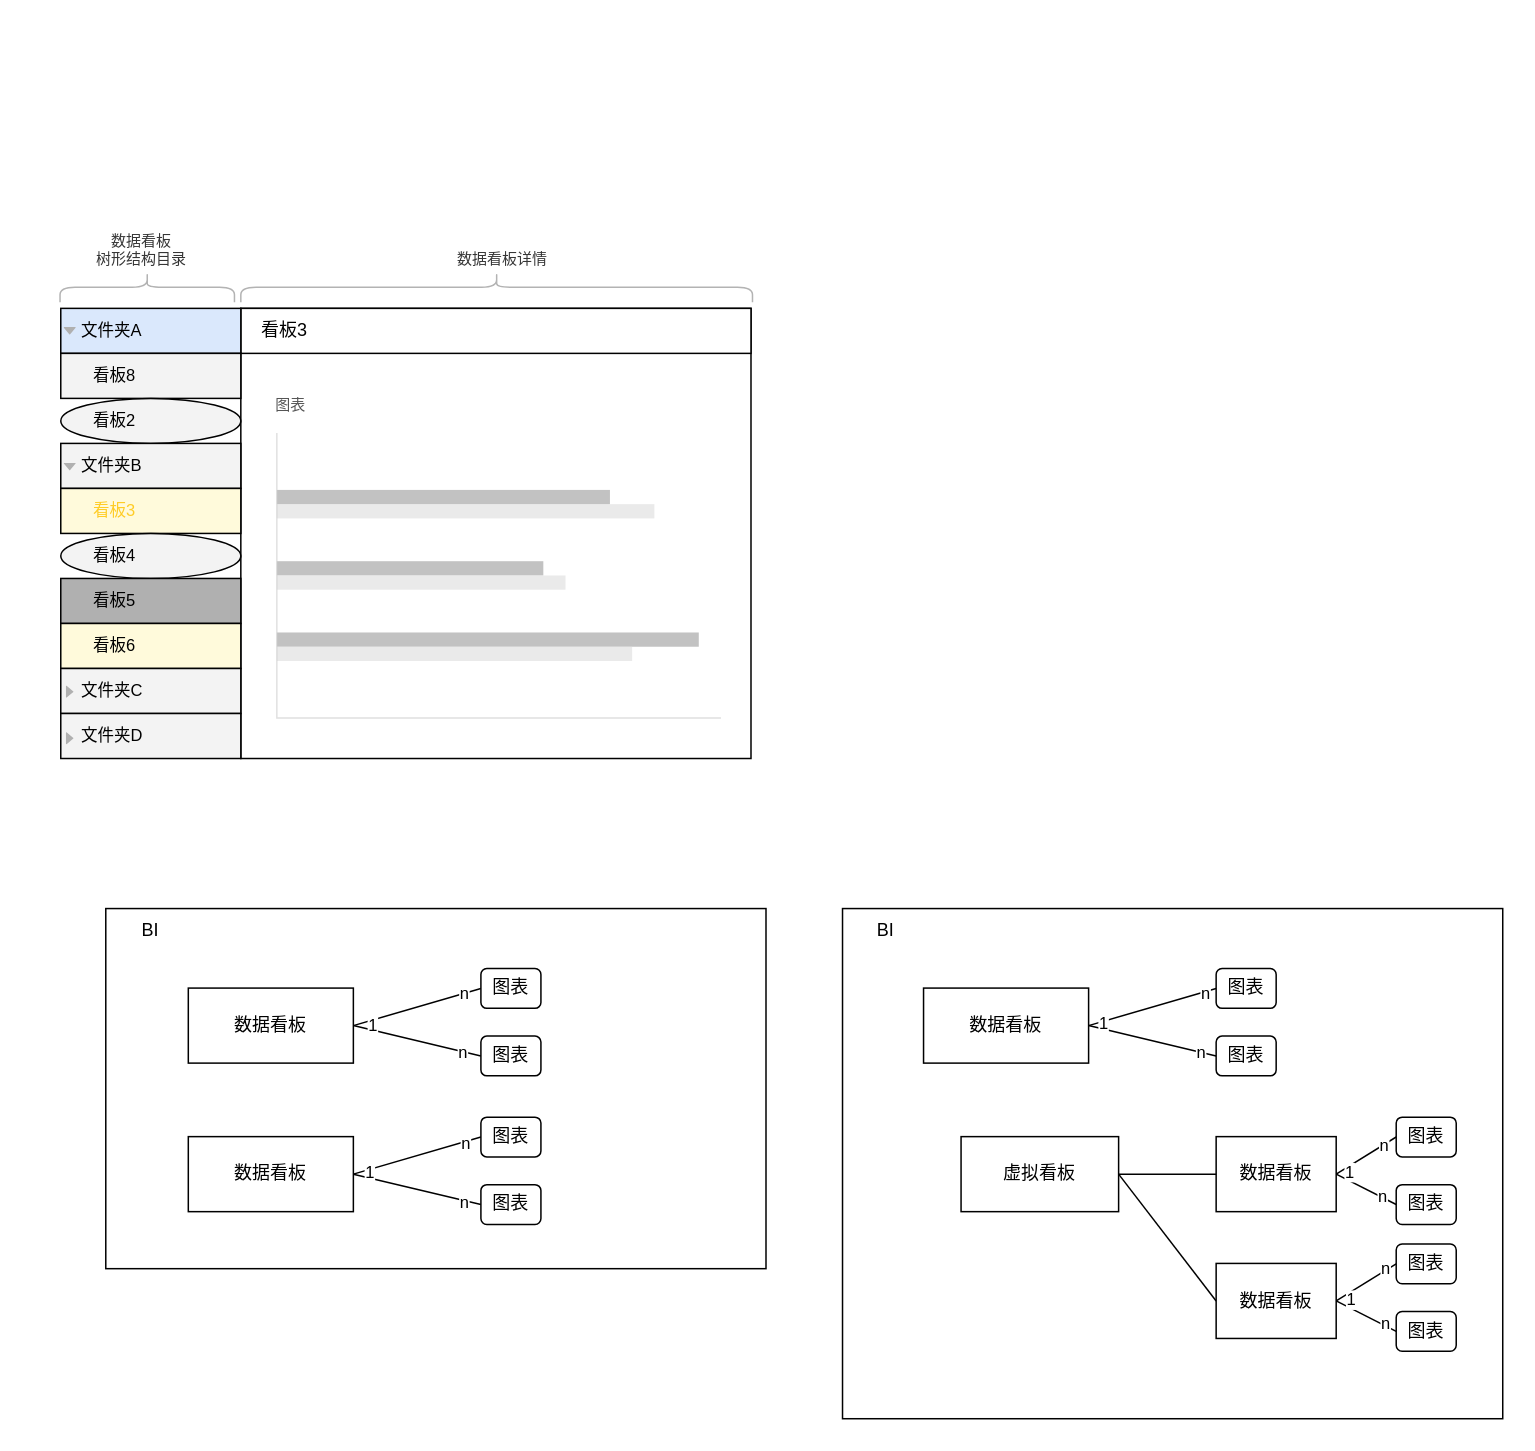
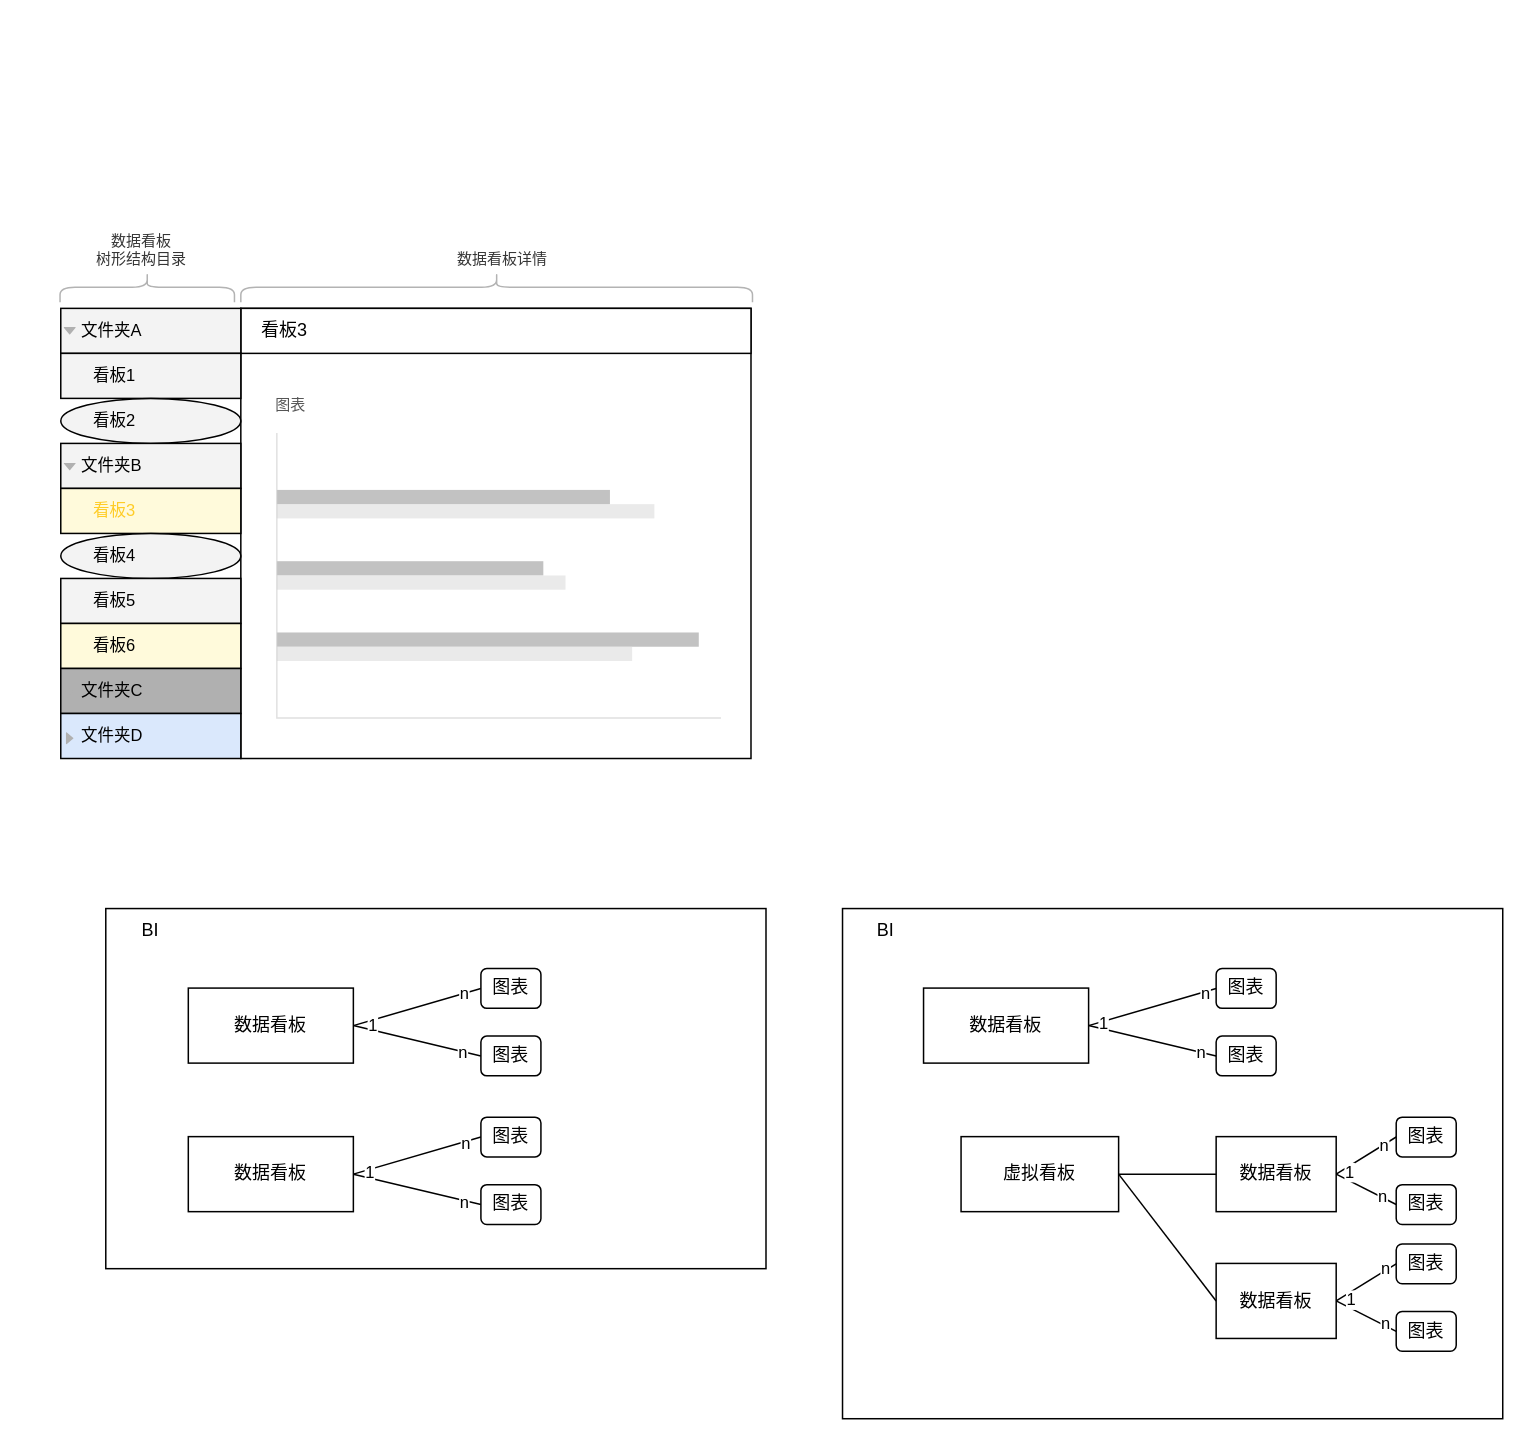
(111, 331) -> (111, 331)
(115, 376) -> (115, 376)
(151, 601) -> (151, 601)
(151, 691) -> (151, 691)
(151, 736) -> (151, 736)
